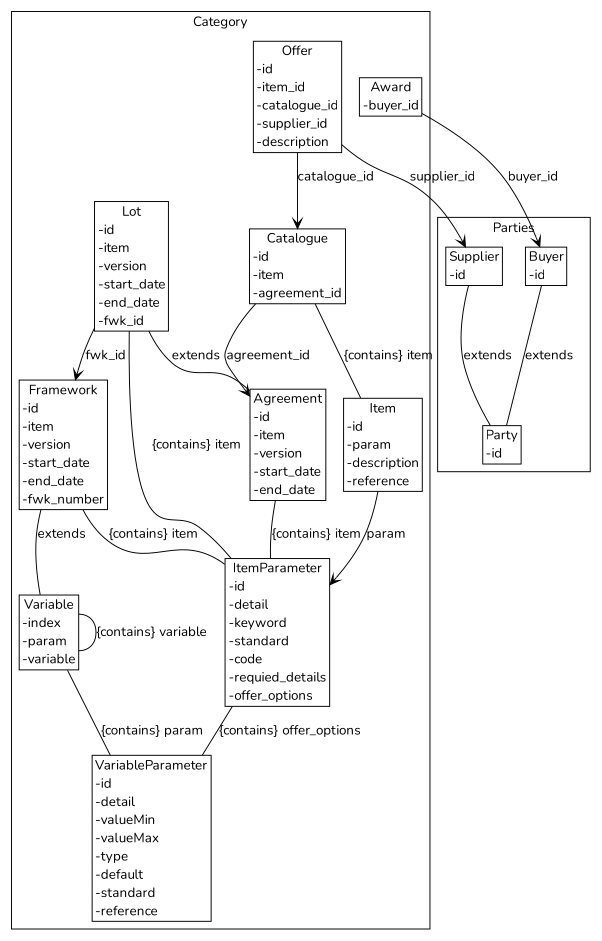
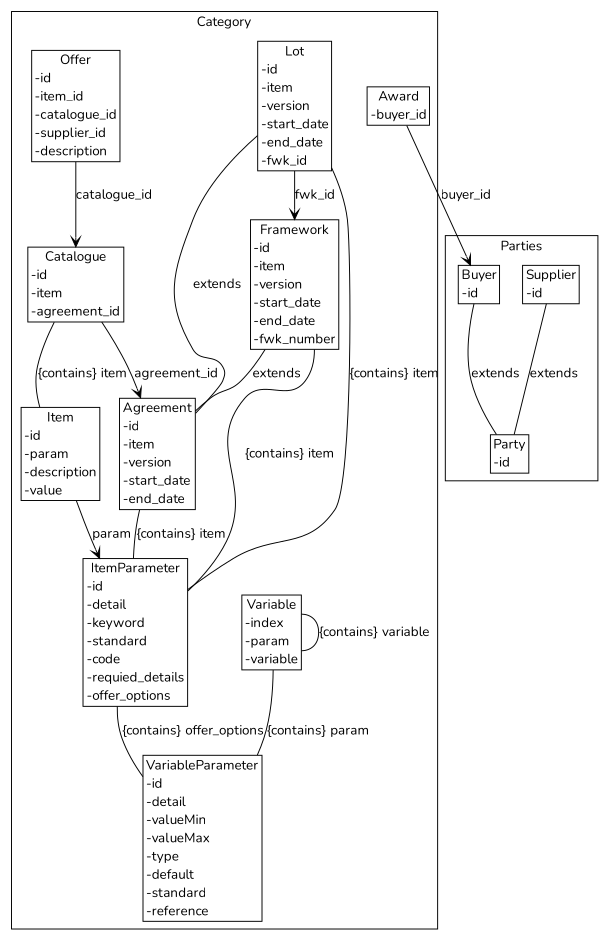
(409, 183) -> none
(378, 481) -> (43, 490)
(36, 552) -> (235, 386)
